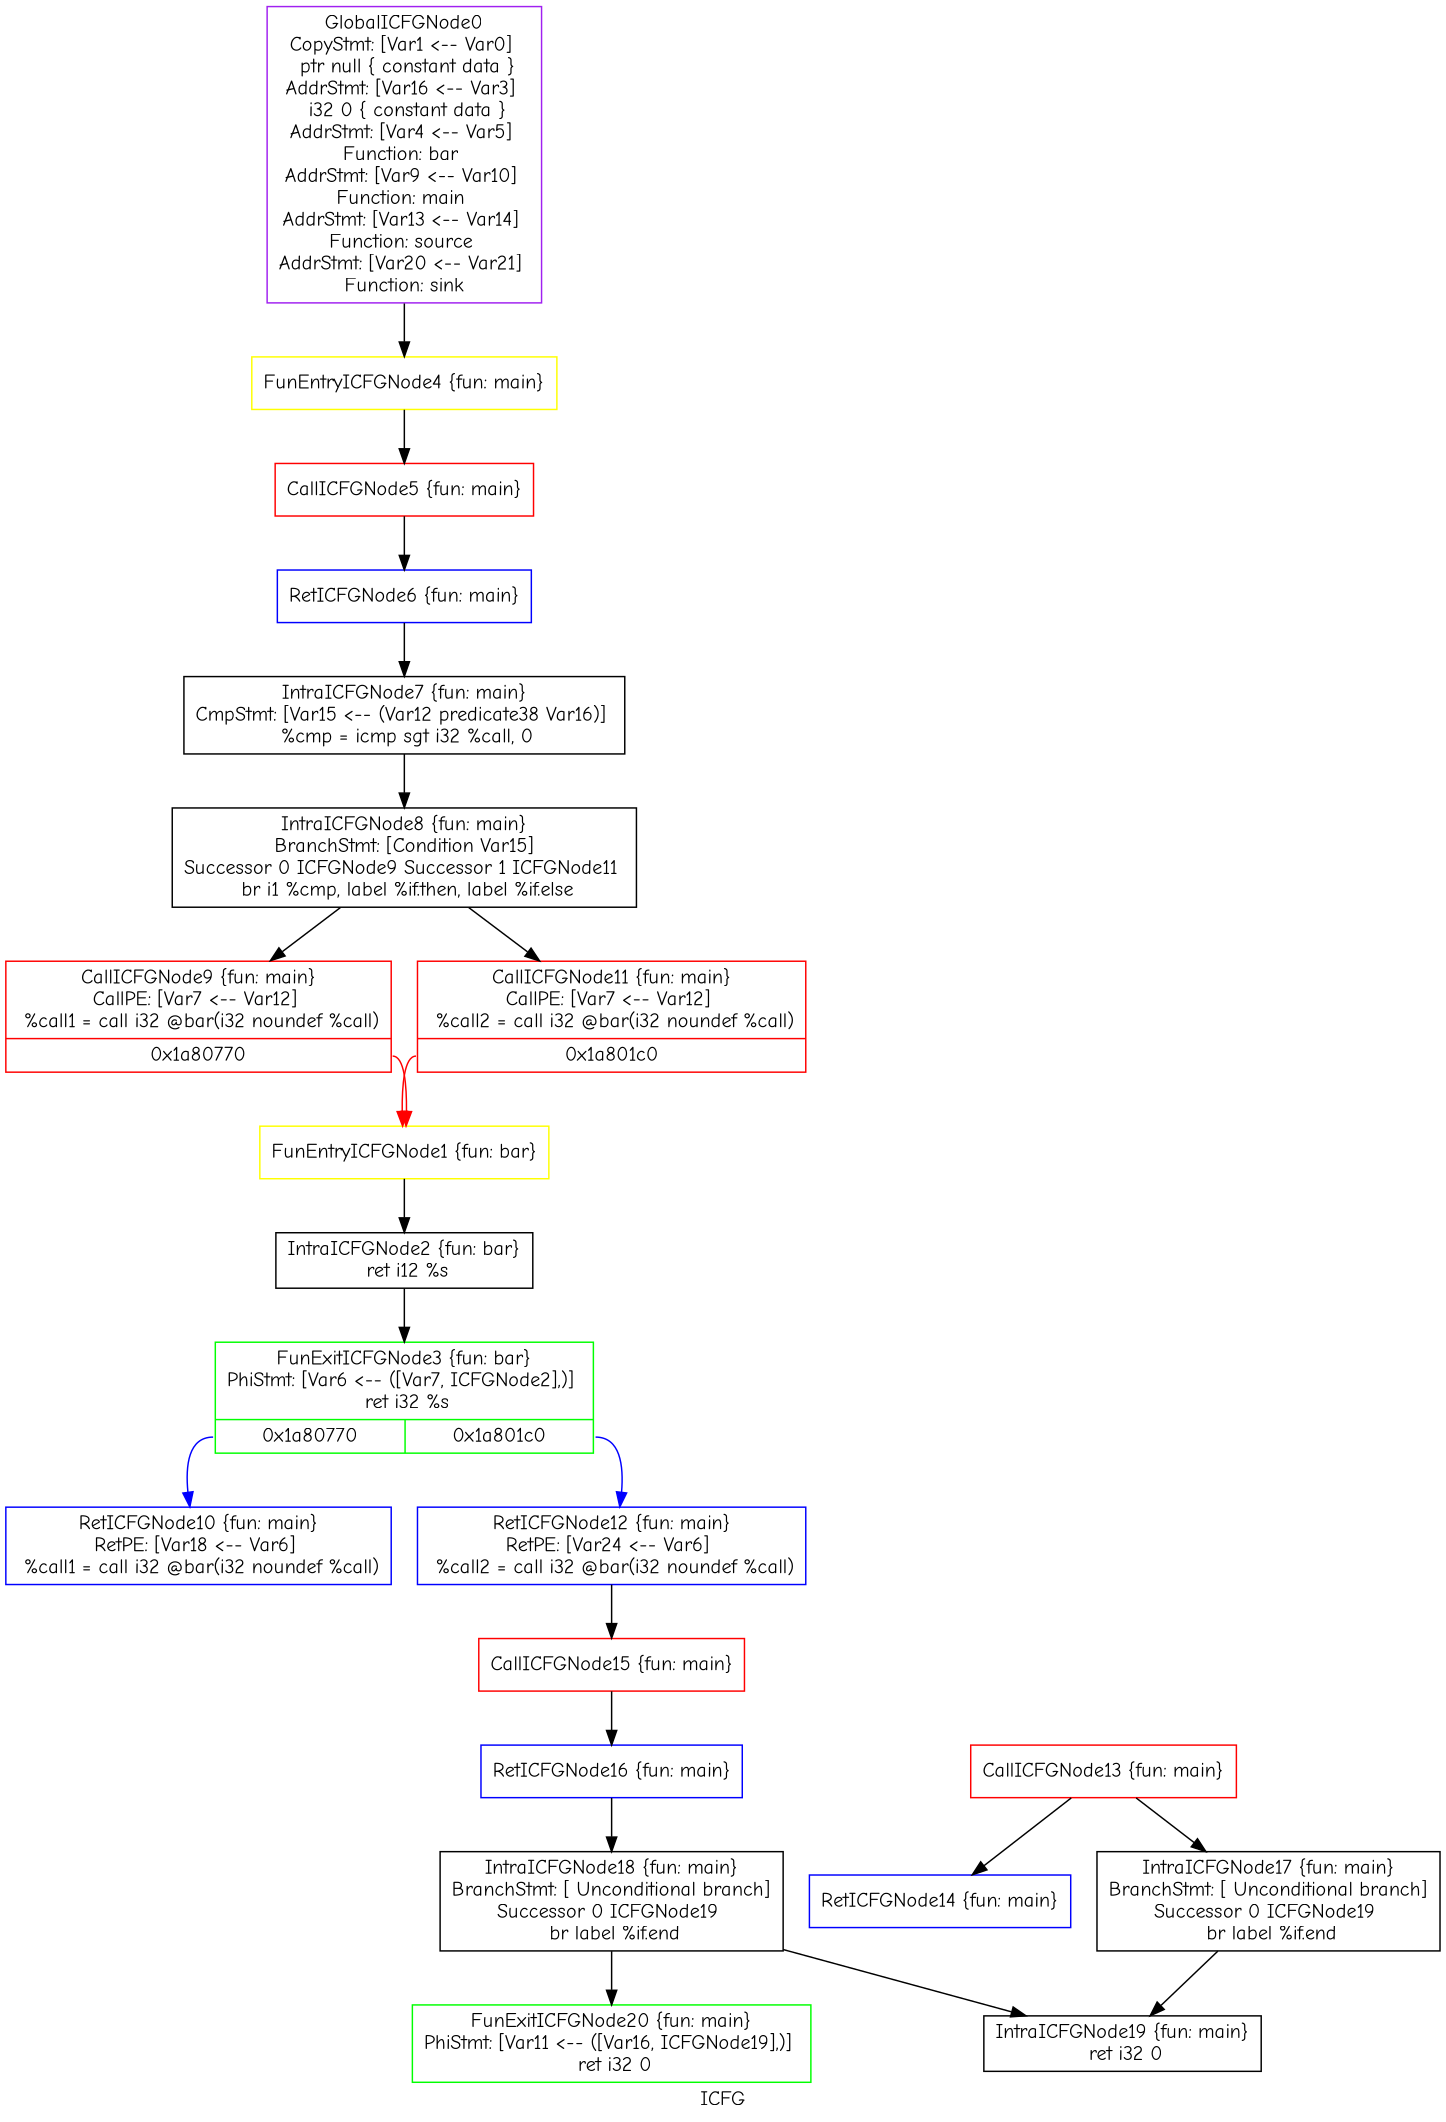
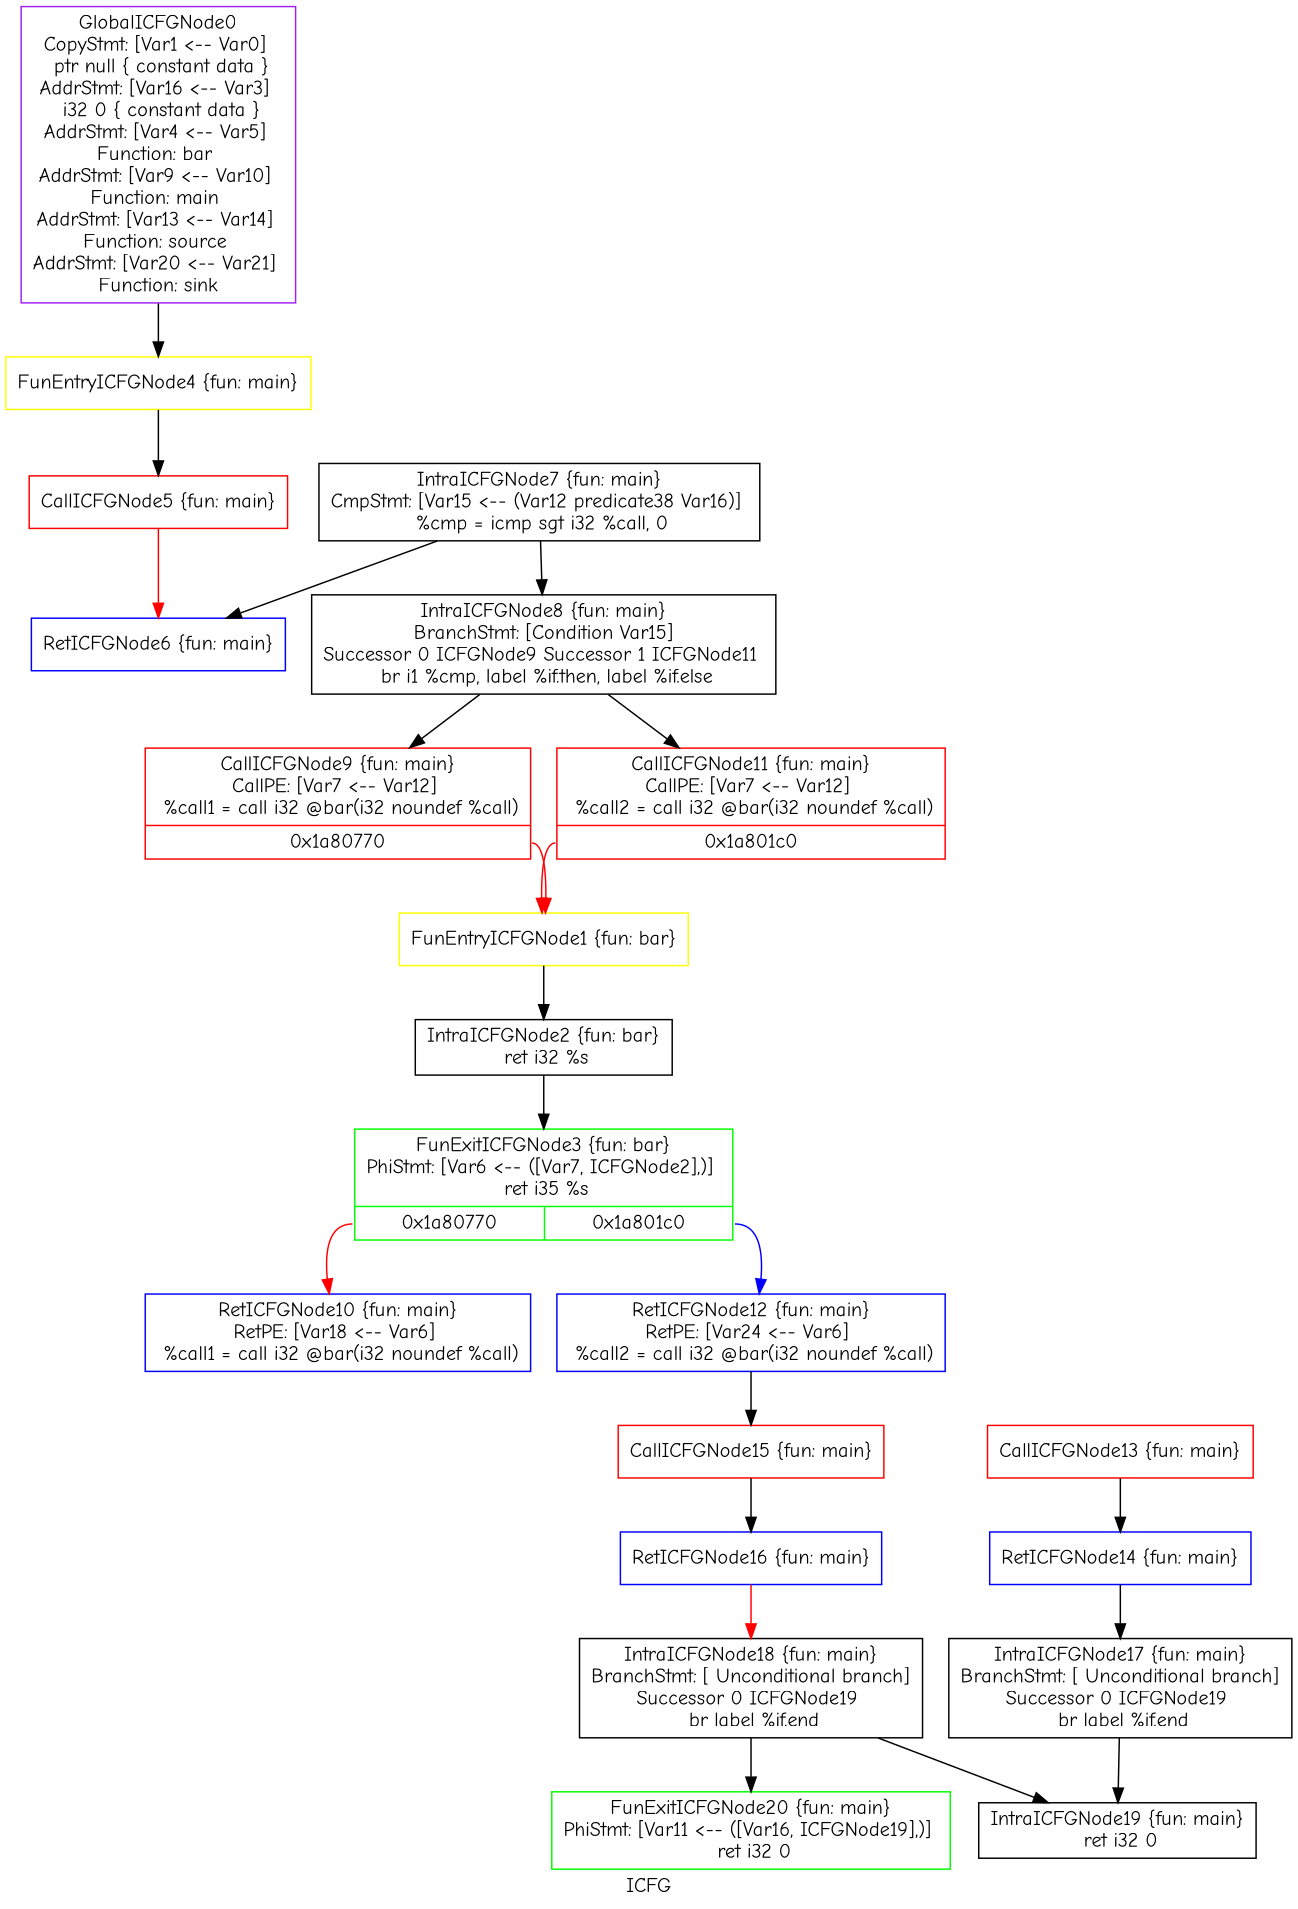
(404, 536) -> (158, 566)
(404, 642) -> (339, 577)
(404, 1271) -> (544, 1058)
(404, 1402) -> (544, 1189)
(189, 1458) -> (329, 1245)
(612, 1817) -> (751, 1604)
(1165, 1820) -> (1120, 1604)
